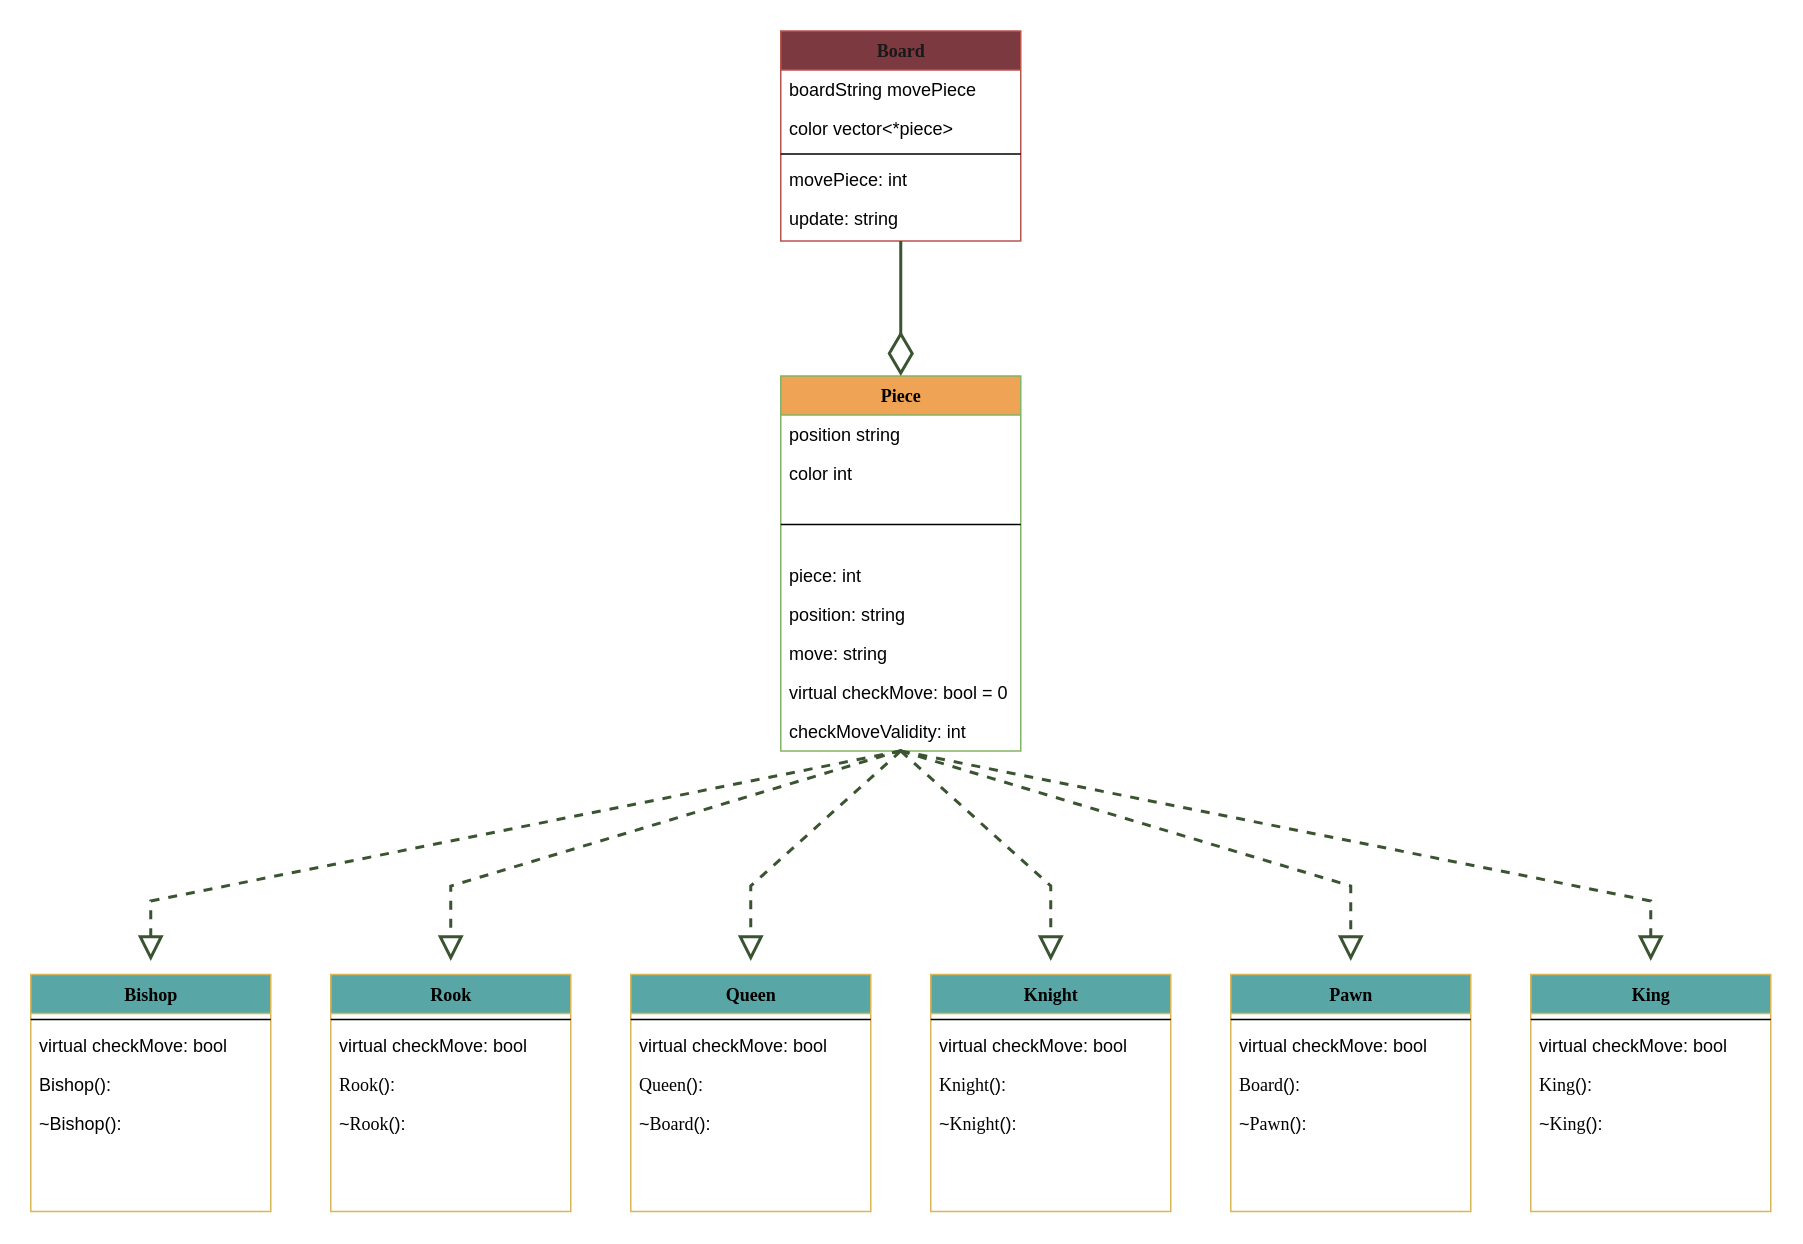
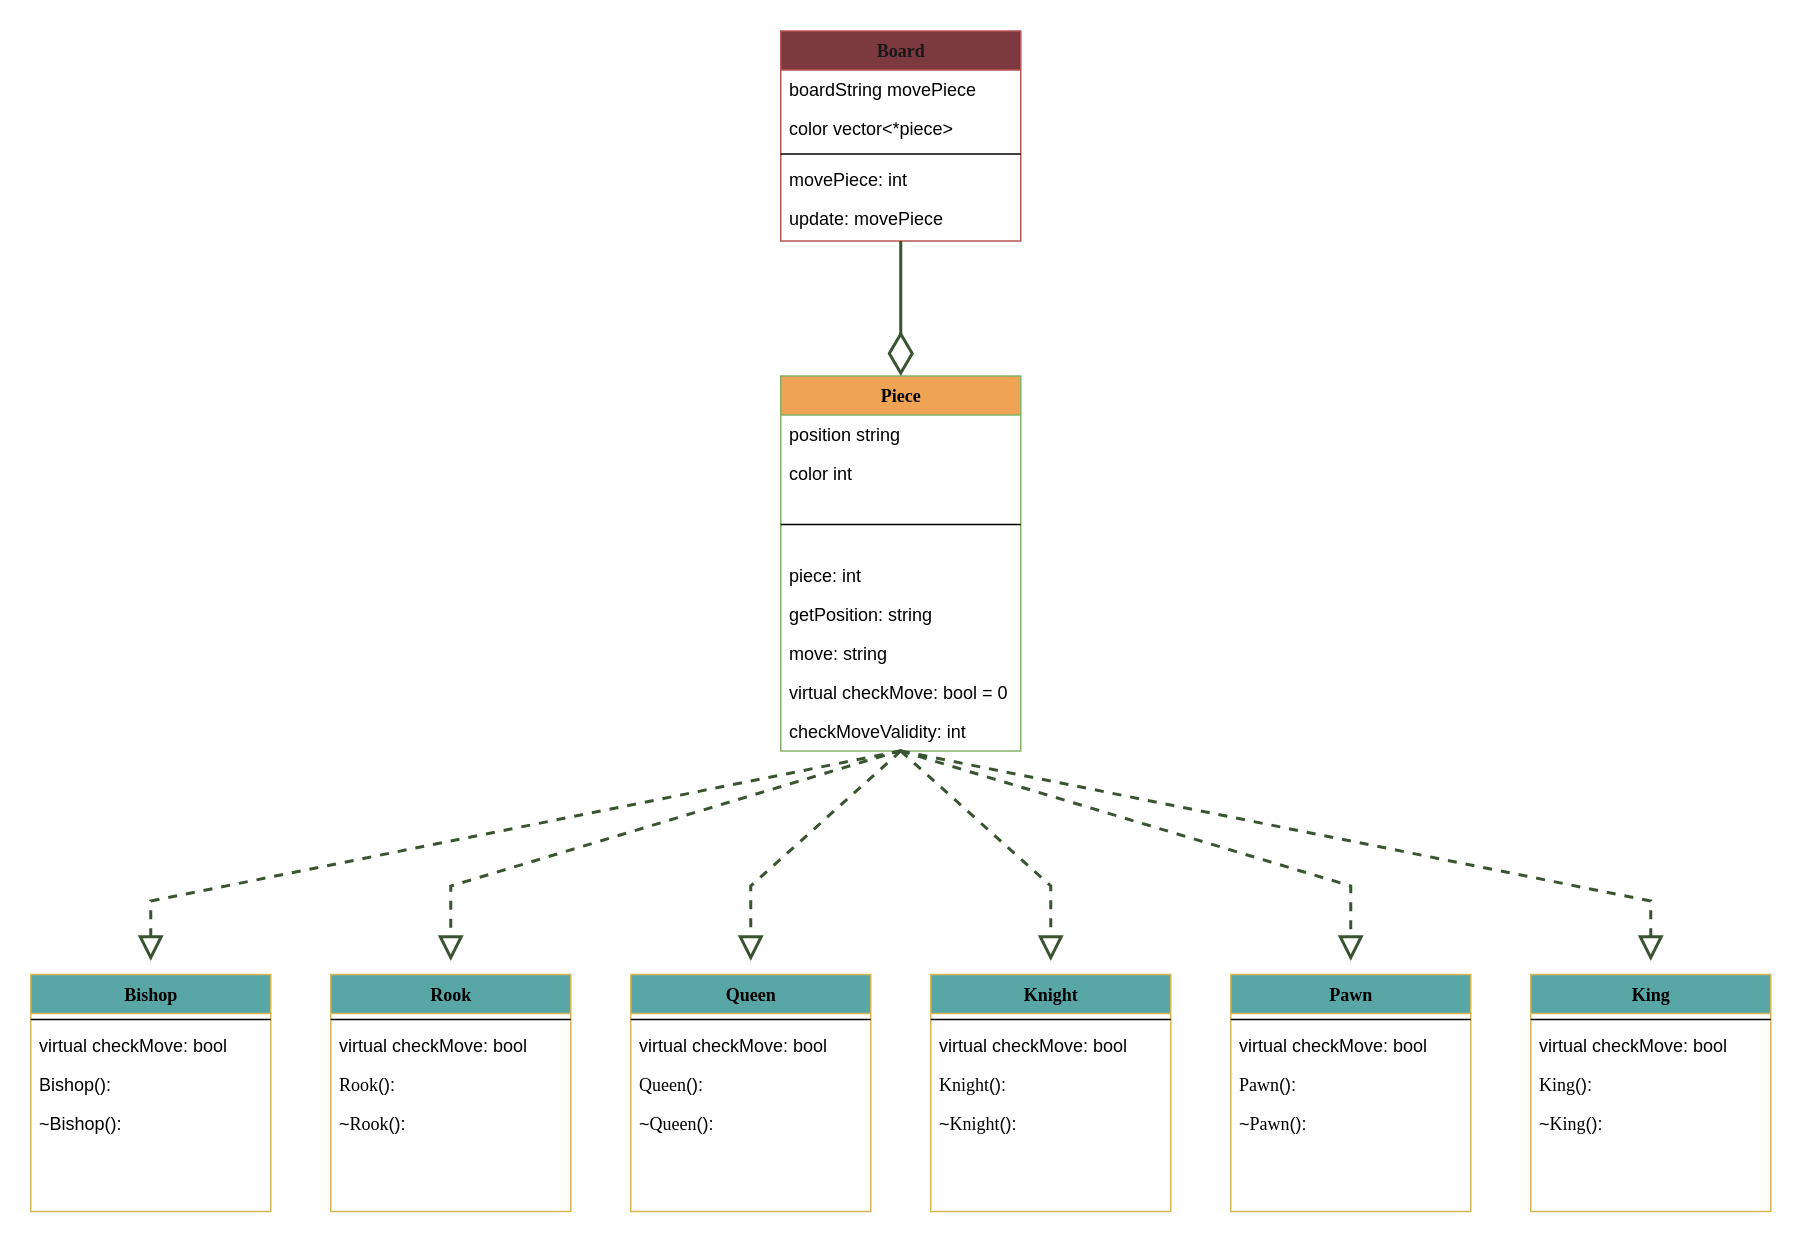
(853, 220) -> (868, 220)
(859, 616) -> (874, 616)
(1278, 1086) -> (1273, 1086)
(683, 1125) -> (683, 1125)
